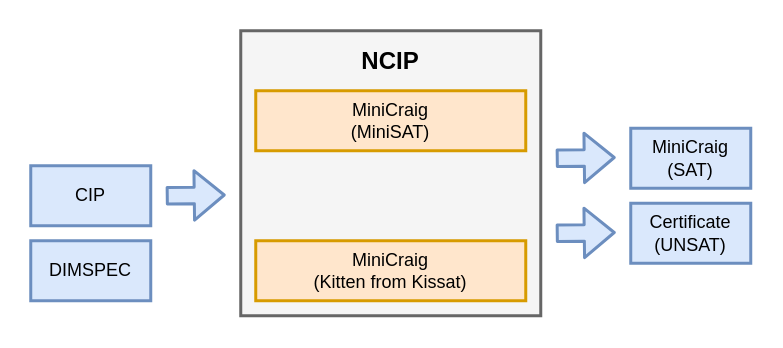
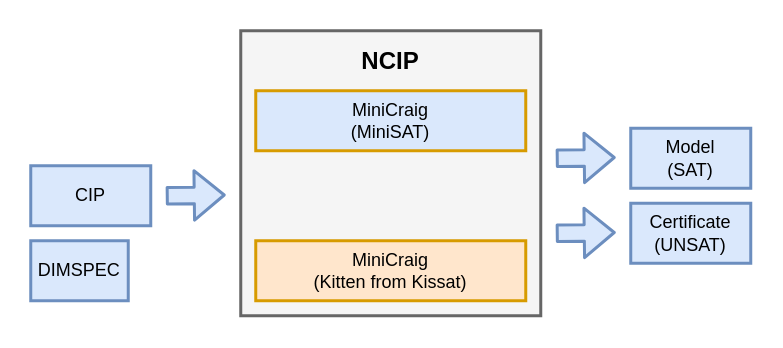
(391, 121) -> (391, 121)
(691, 158) -> (691, 158)
(91, 271) -> (80, 271)
